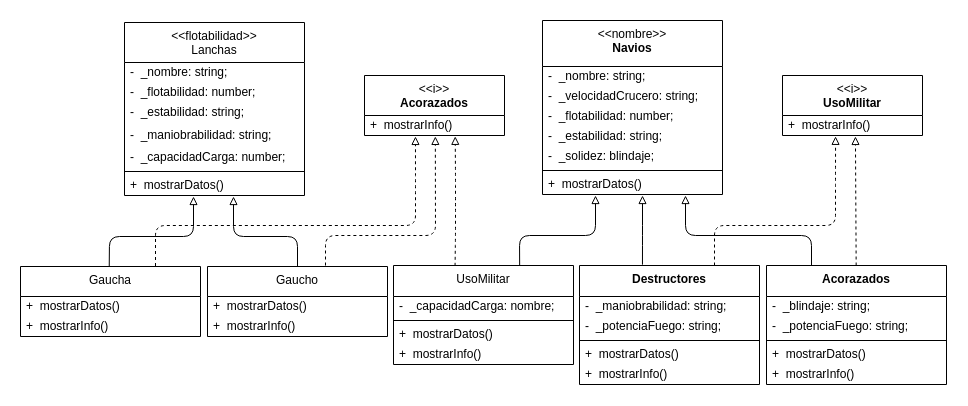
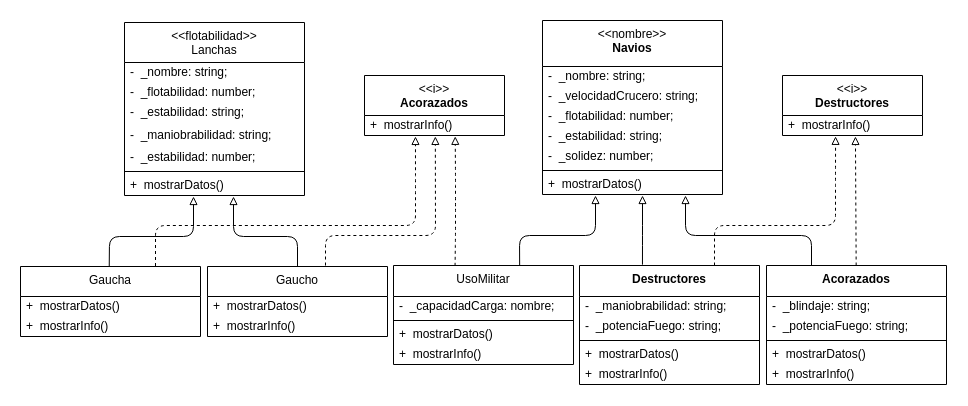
(853, 97) -> (853, 97)
(610, 157) -> (606, 157)
(213, 158) -> (200, 158)
